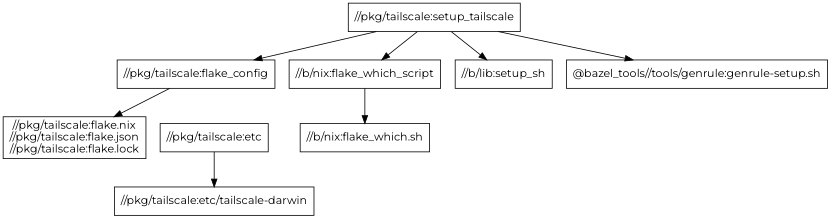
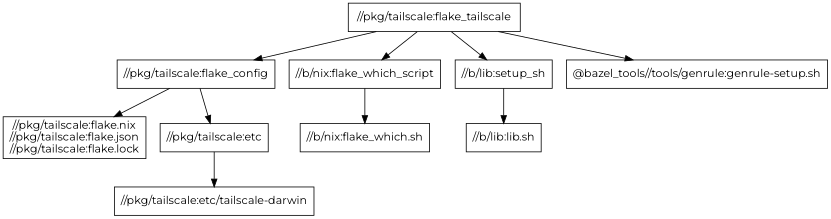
(434, 17) -> (434, 17)
none -> (204, 102)
none -> (504, 138)
